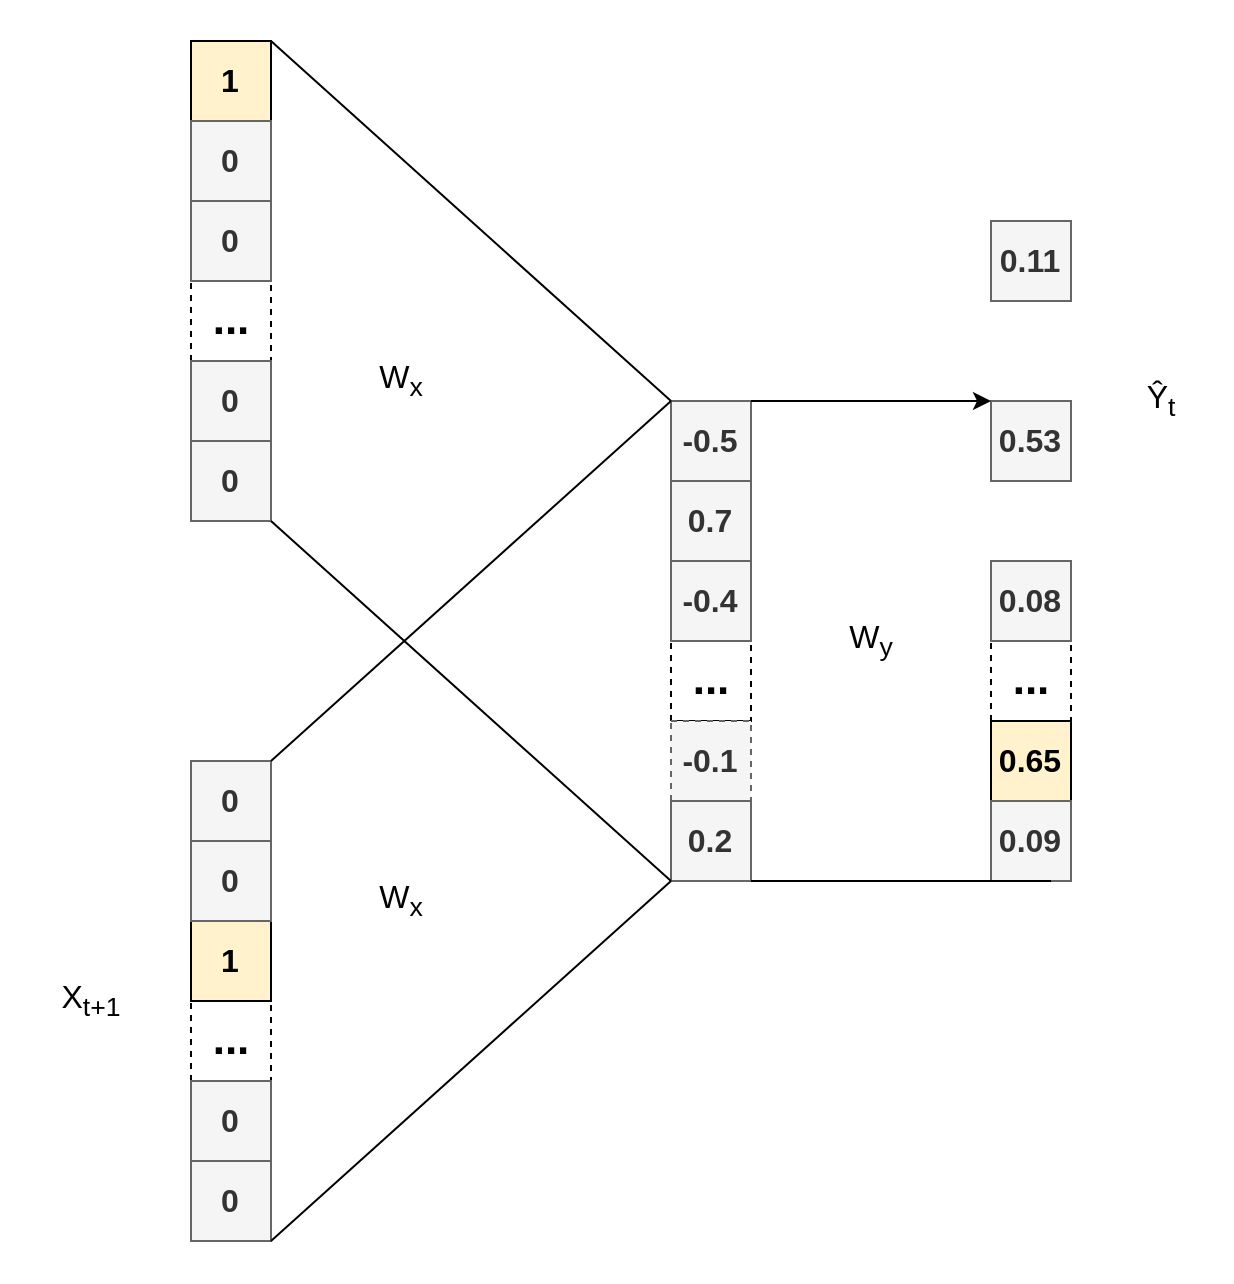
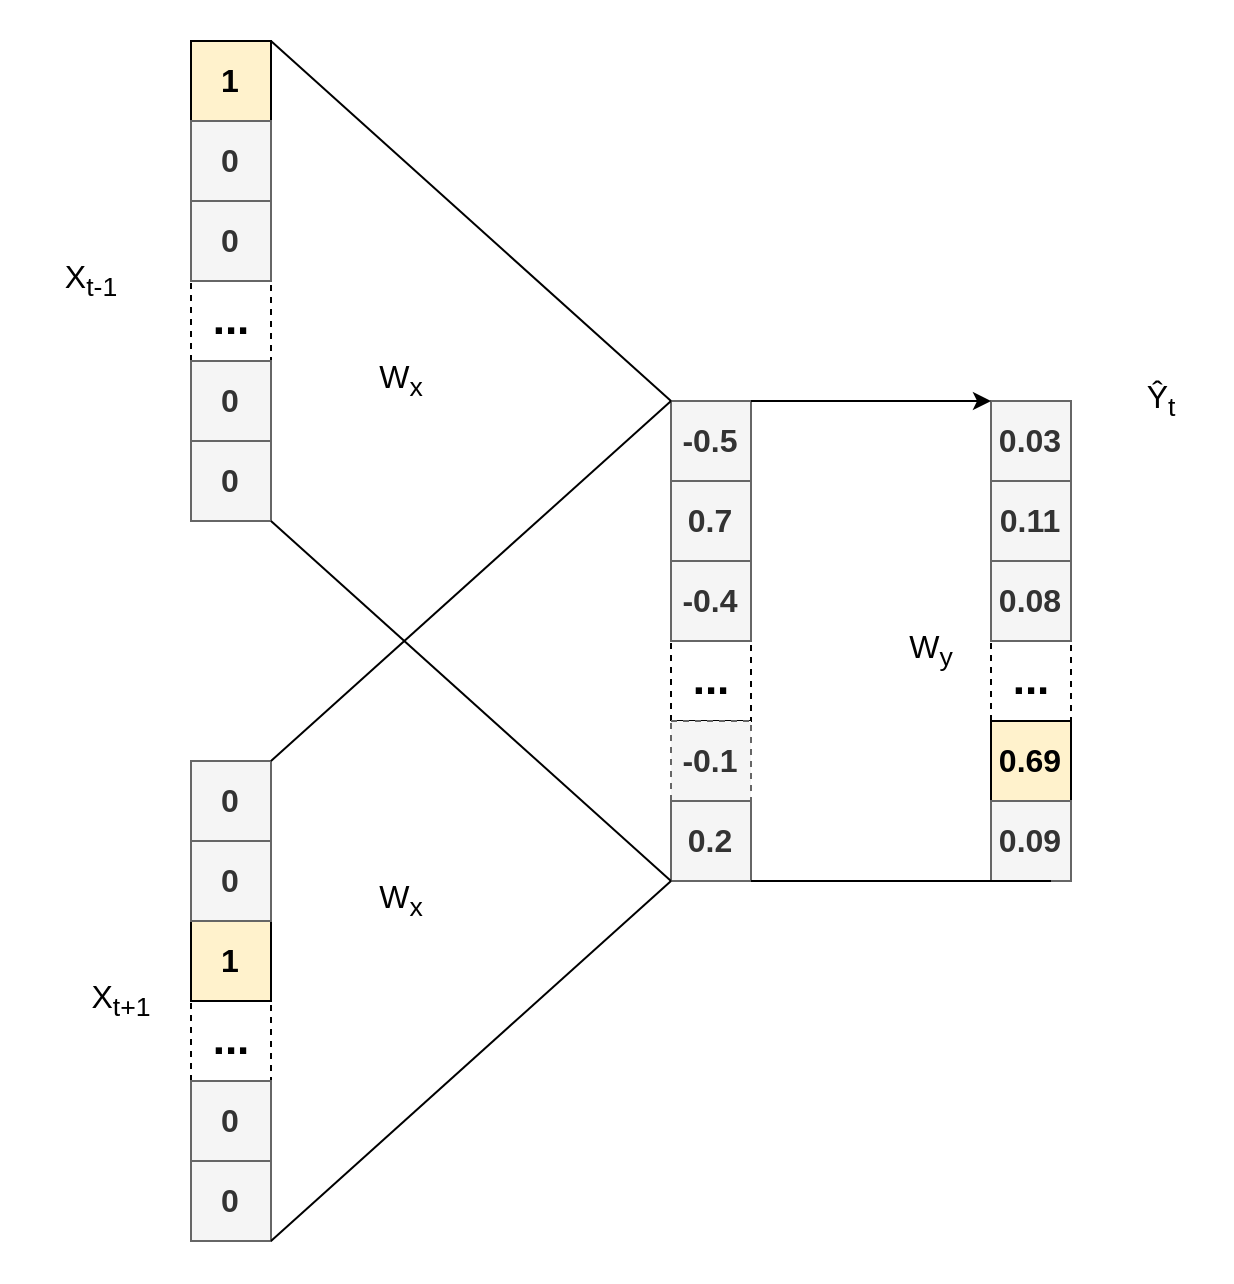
(1031, 261) -> (1031, 521)
none -> (91, 281)
(1031, 441) -> (1031, 441)
(871, 641) -> (931, 651)
(1031, 761) -> (1031, 761)
(91, 1001) -> (121, 1001)
